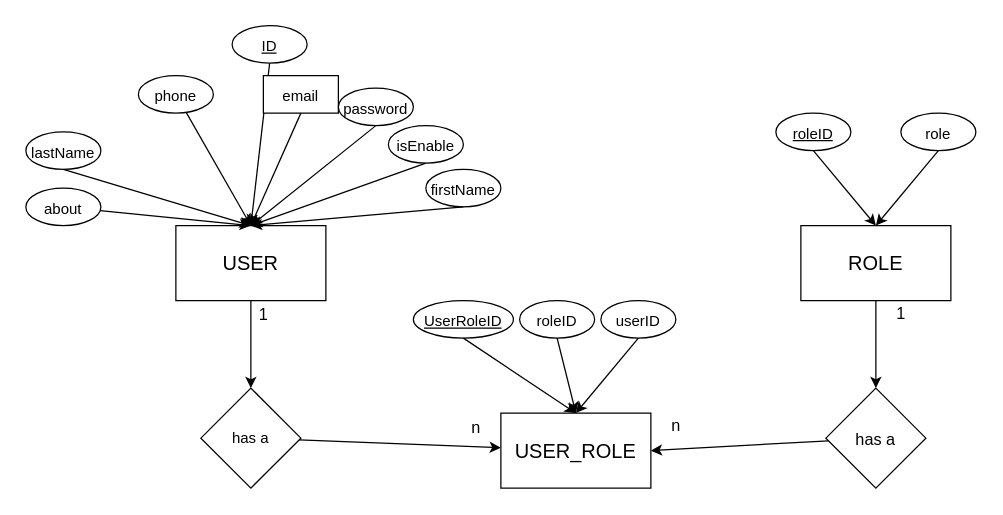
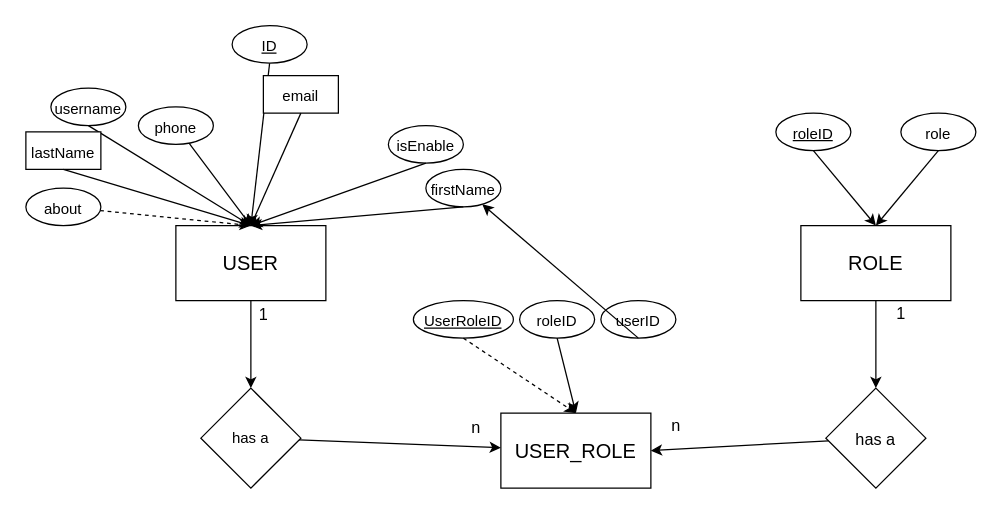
(176, 94) -> (176, 126)
none -> (88, 107)
(376, 107) -> none
(63, 151) -> (63, 151)
none -> (164, 172)
(317, 173) -> none
(255, 217) -> (255, 216)
(172, 218) -> (172, 218)
(610, 372) -> (563, 274)
(516, 374) -> (516, 374)
